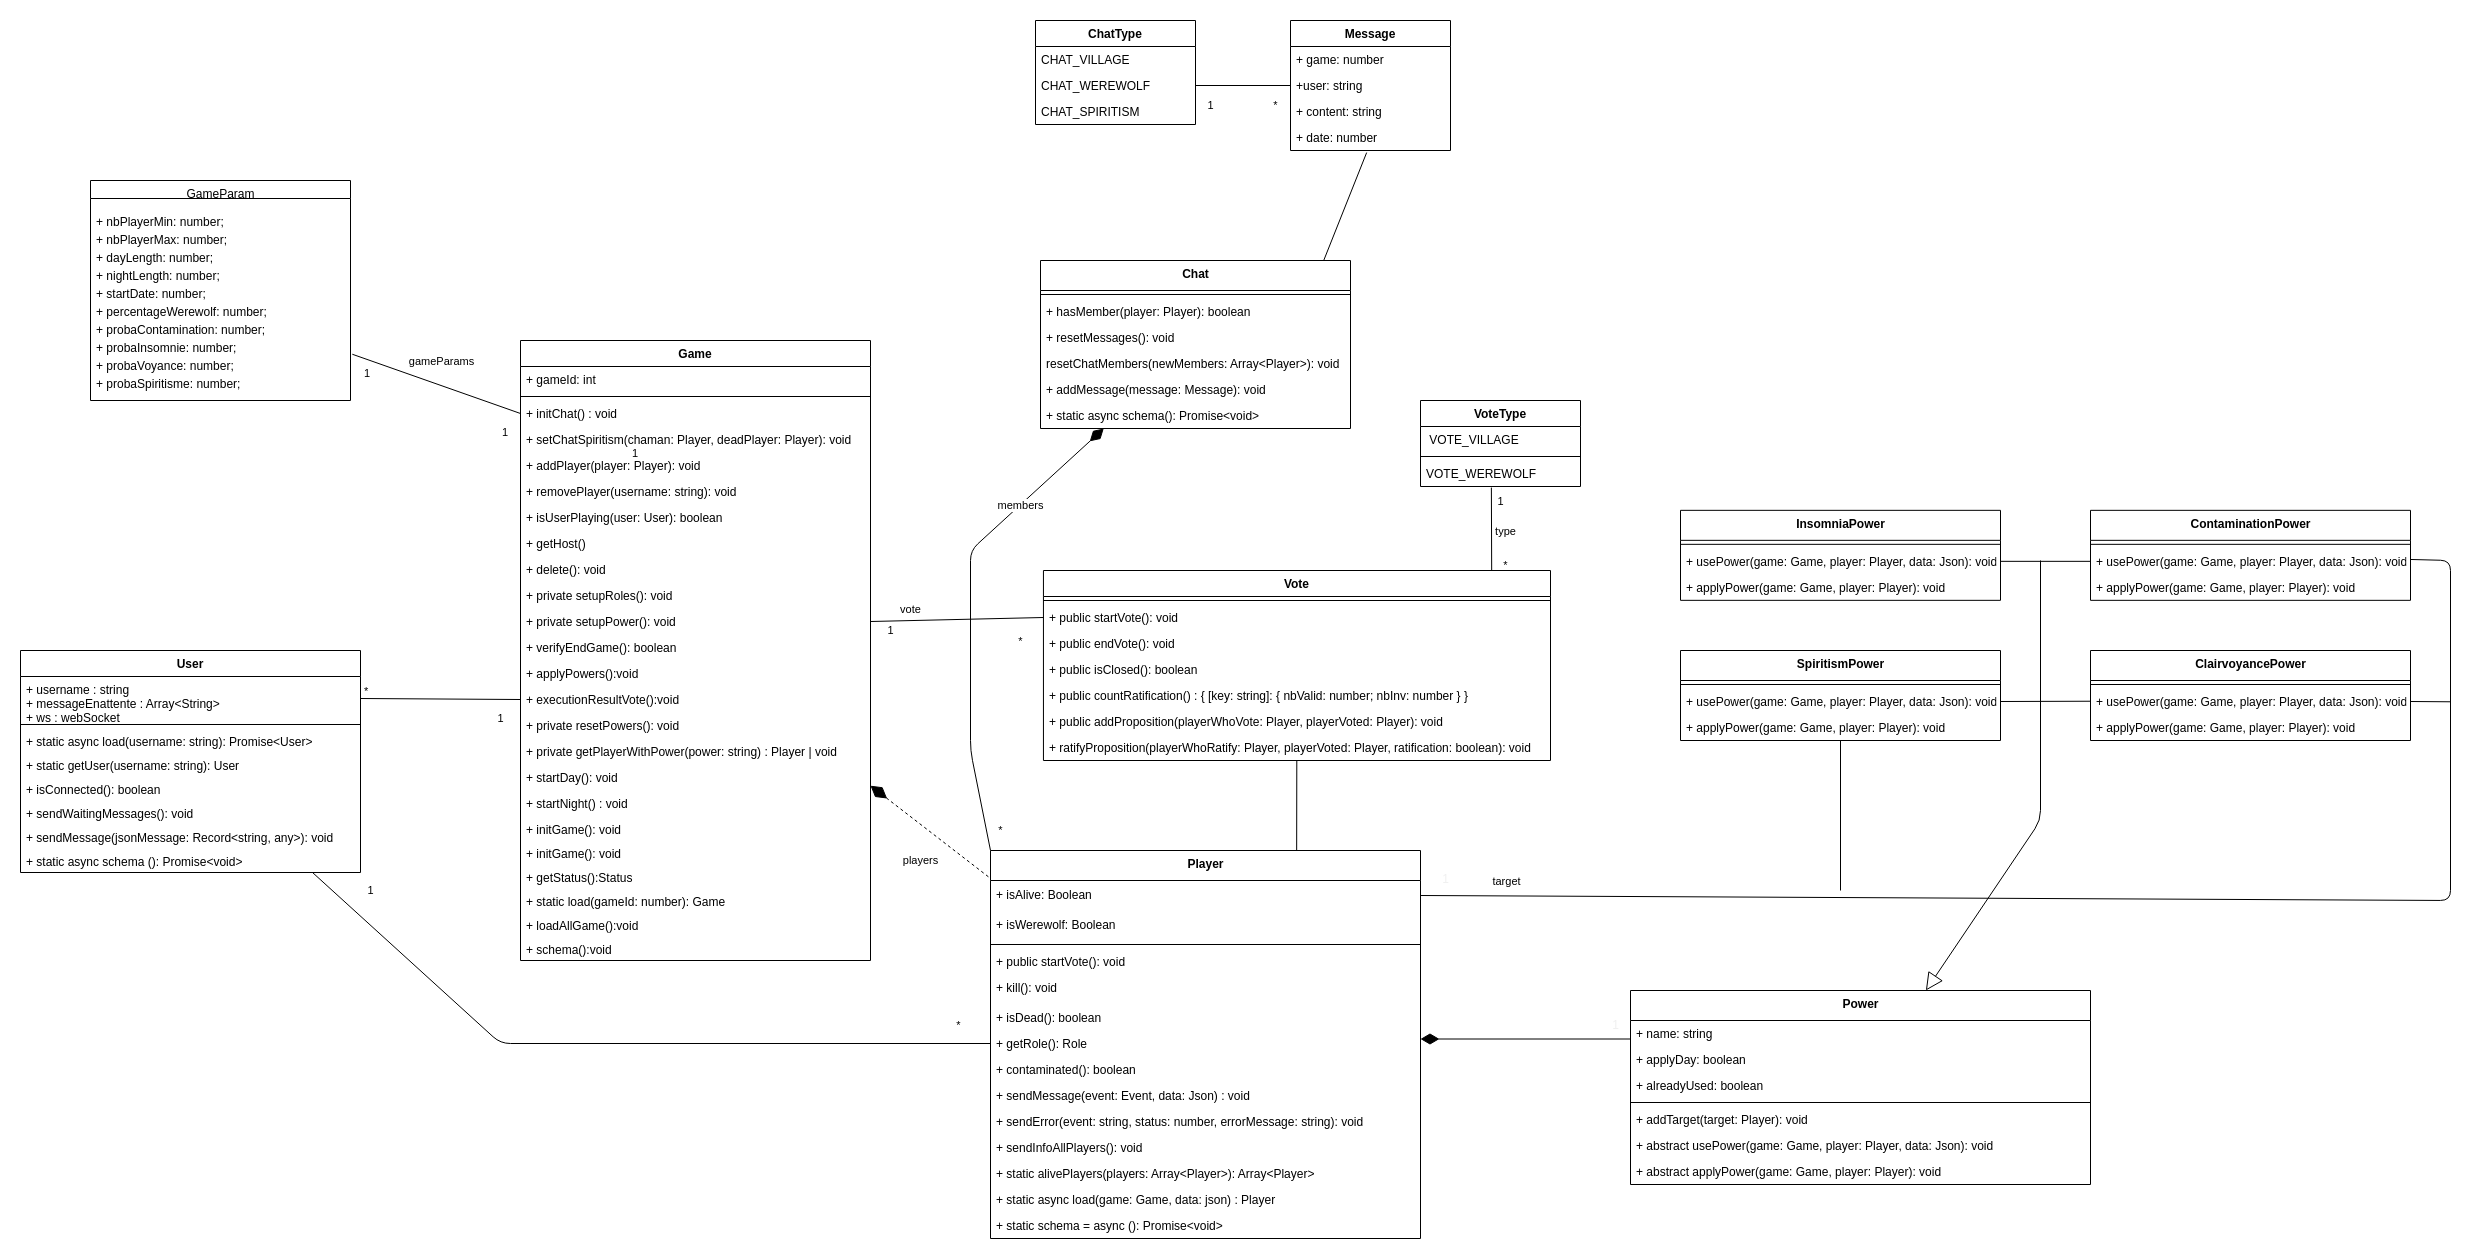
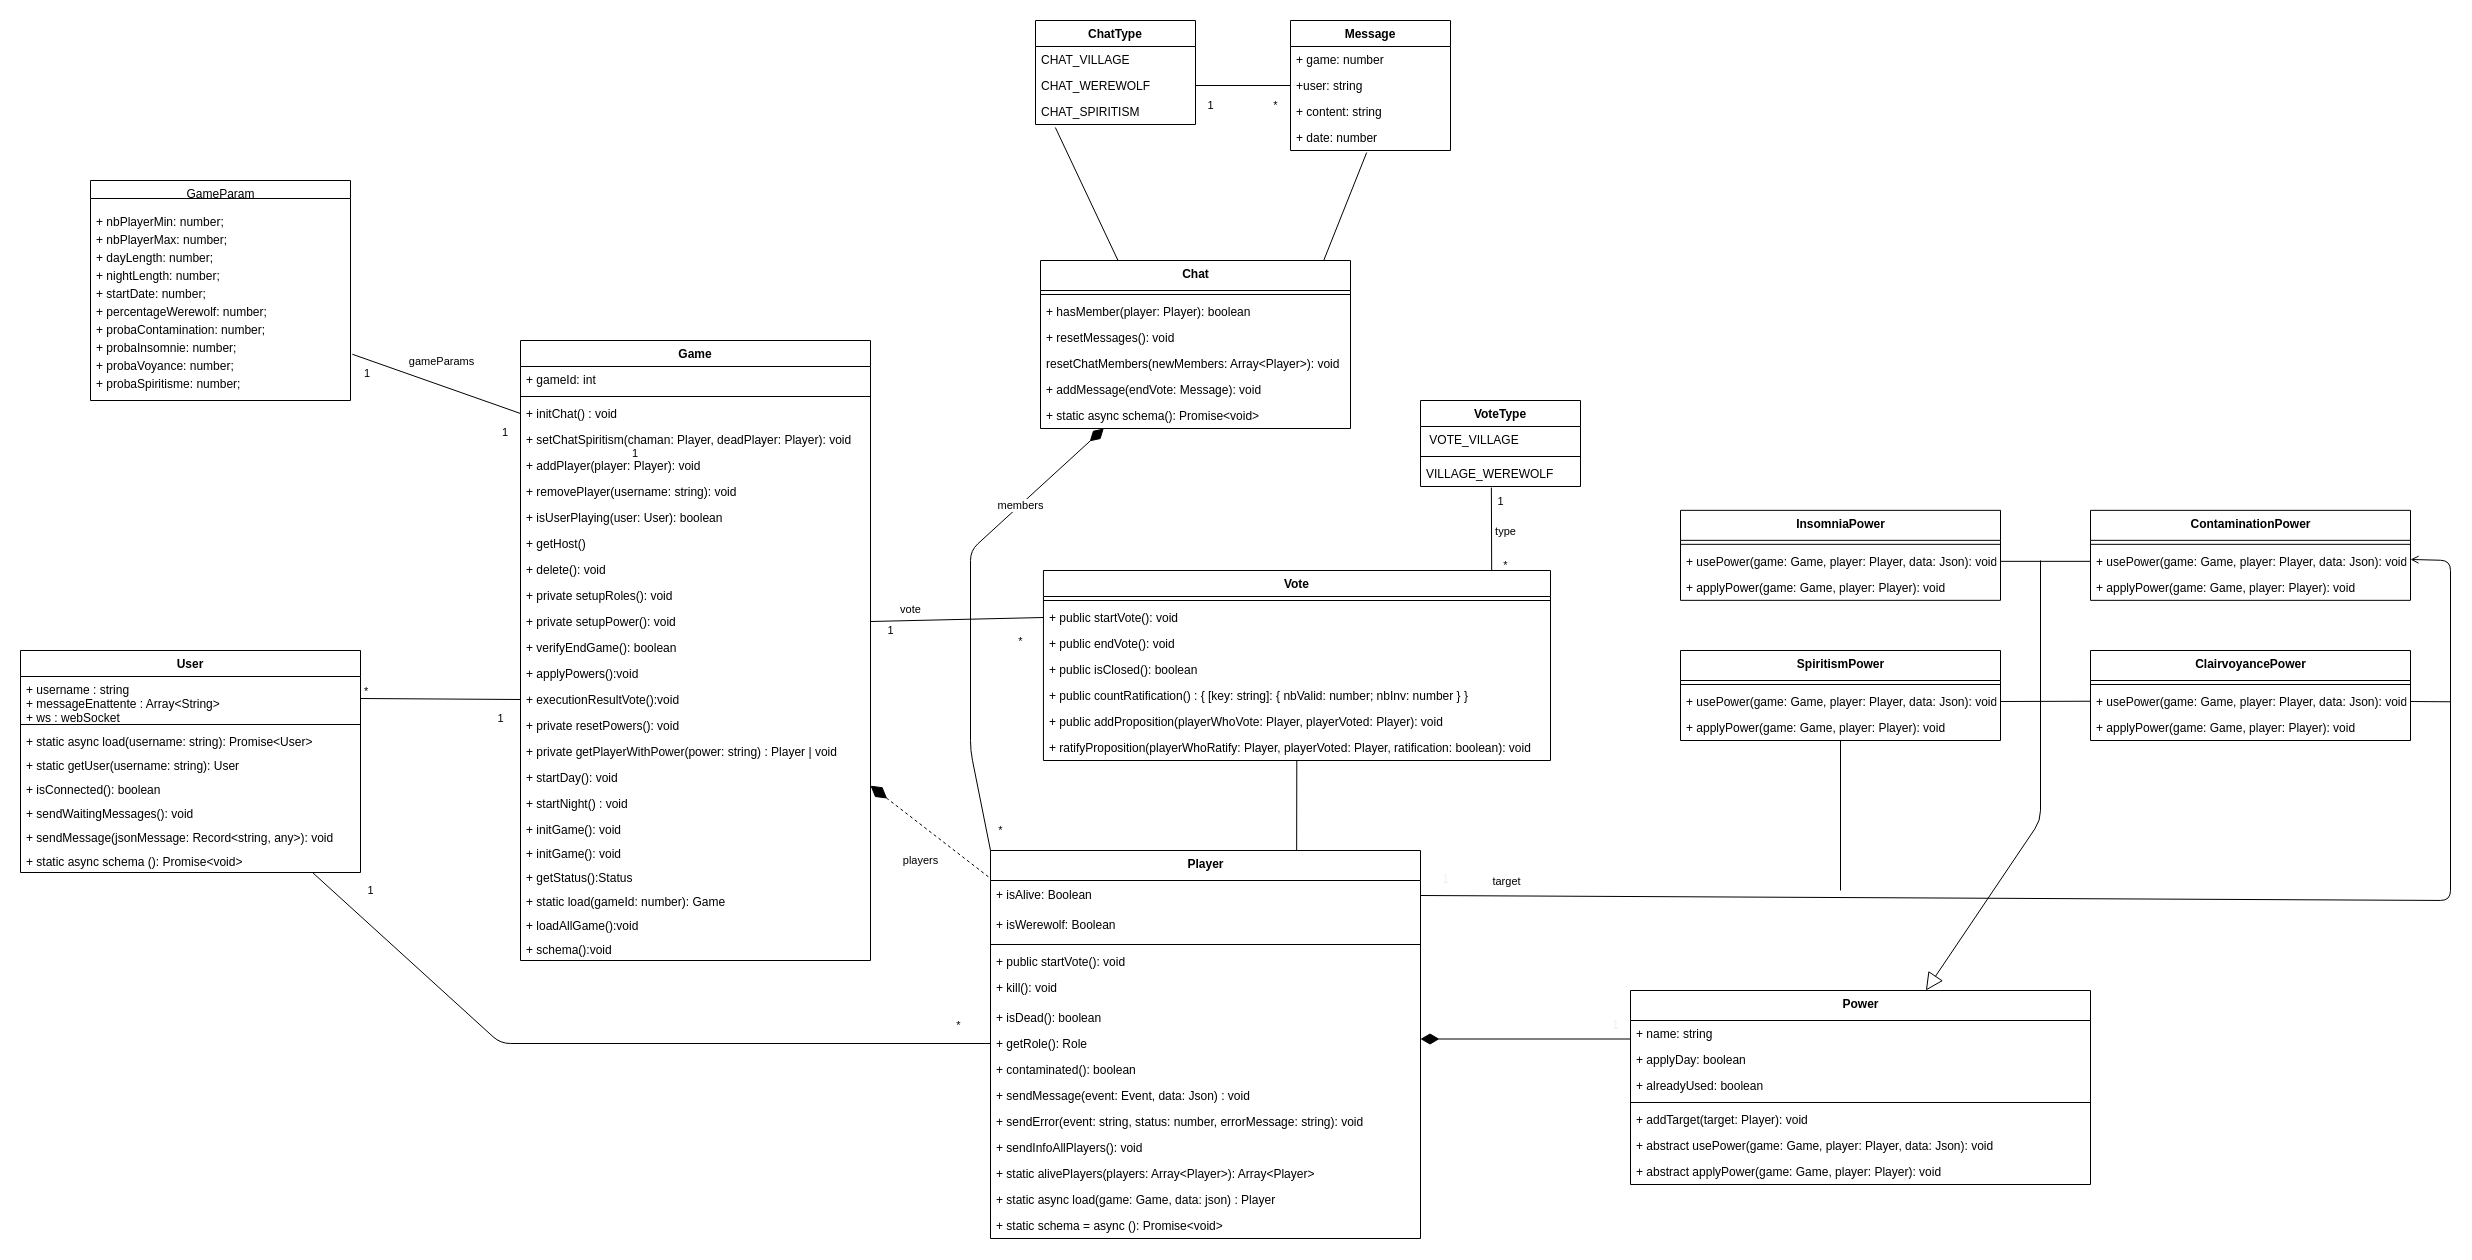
none -> (1086, 194)
(1158, 390) -> (1158, 390)
(1470, 474) -> (1480, 474)
(2416, 560) -> (2416, 560)
